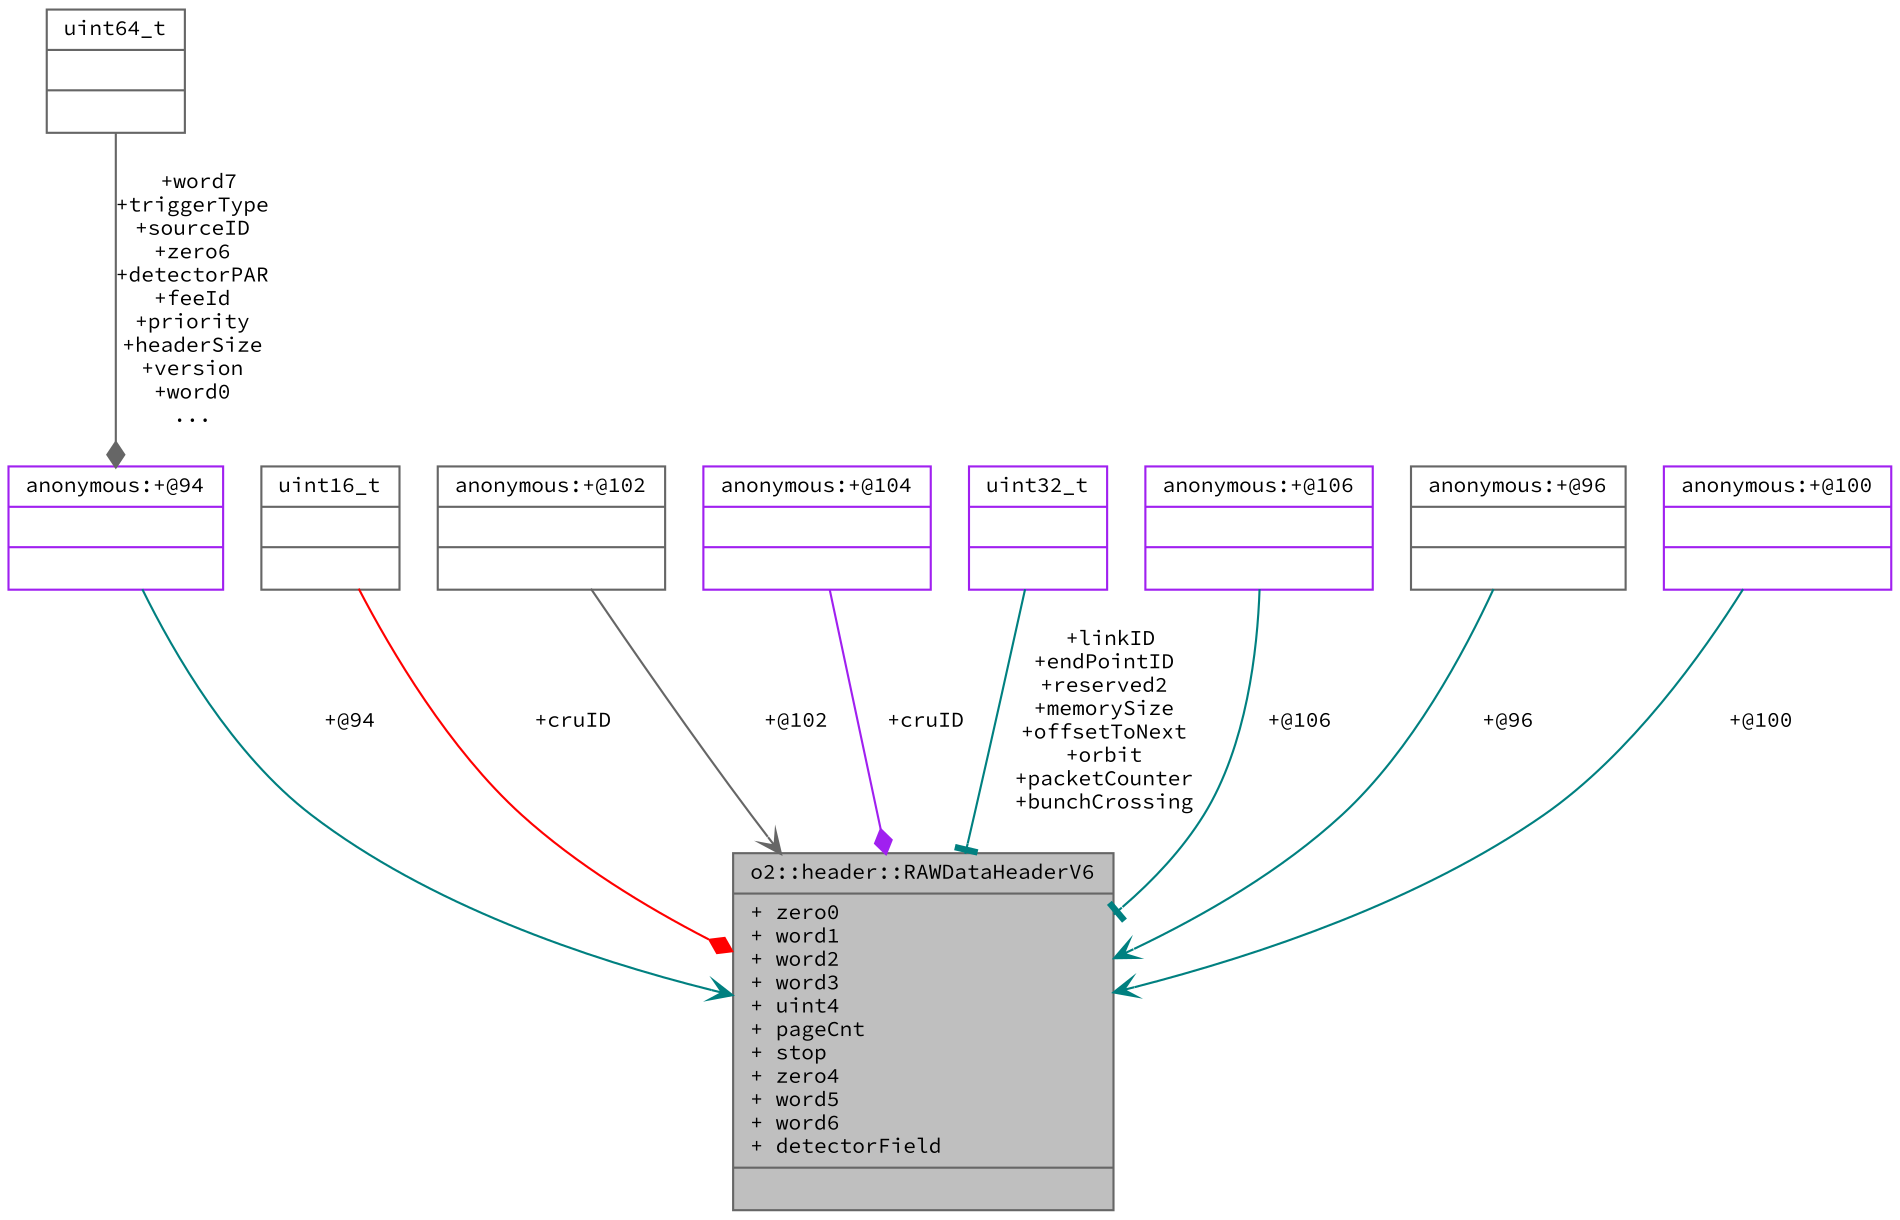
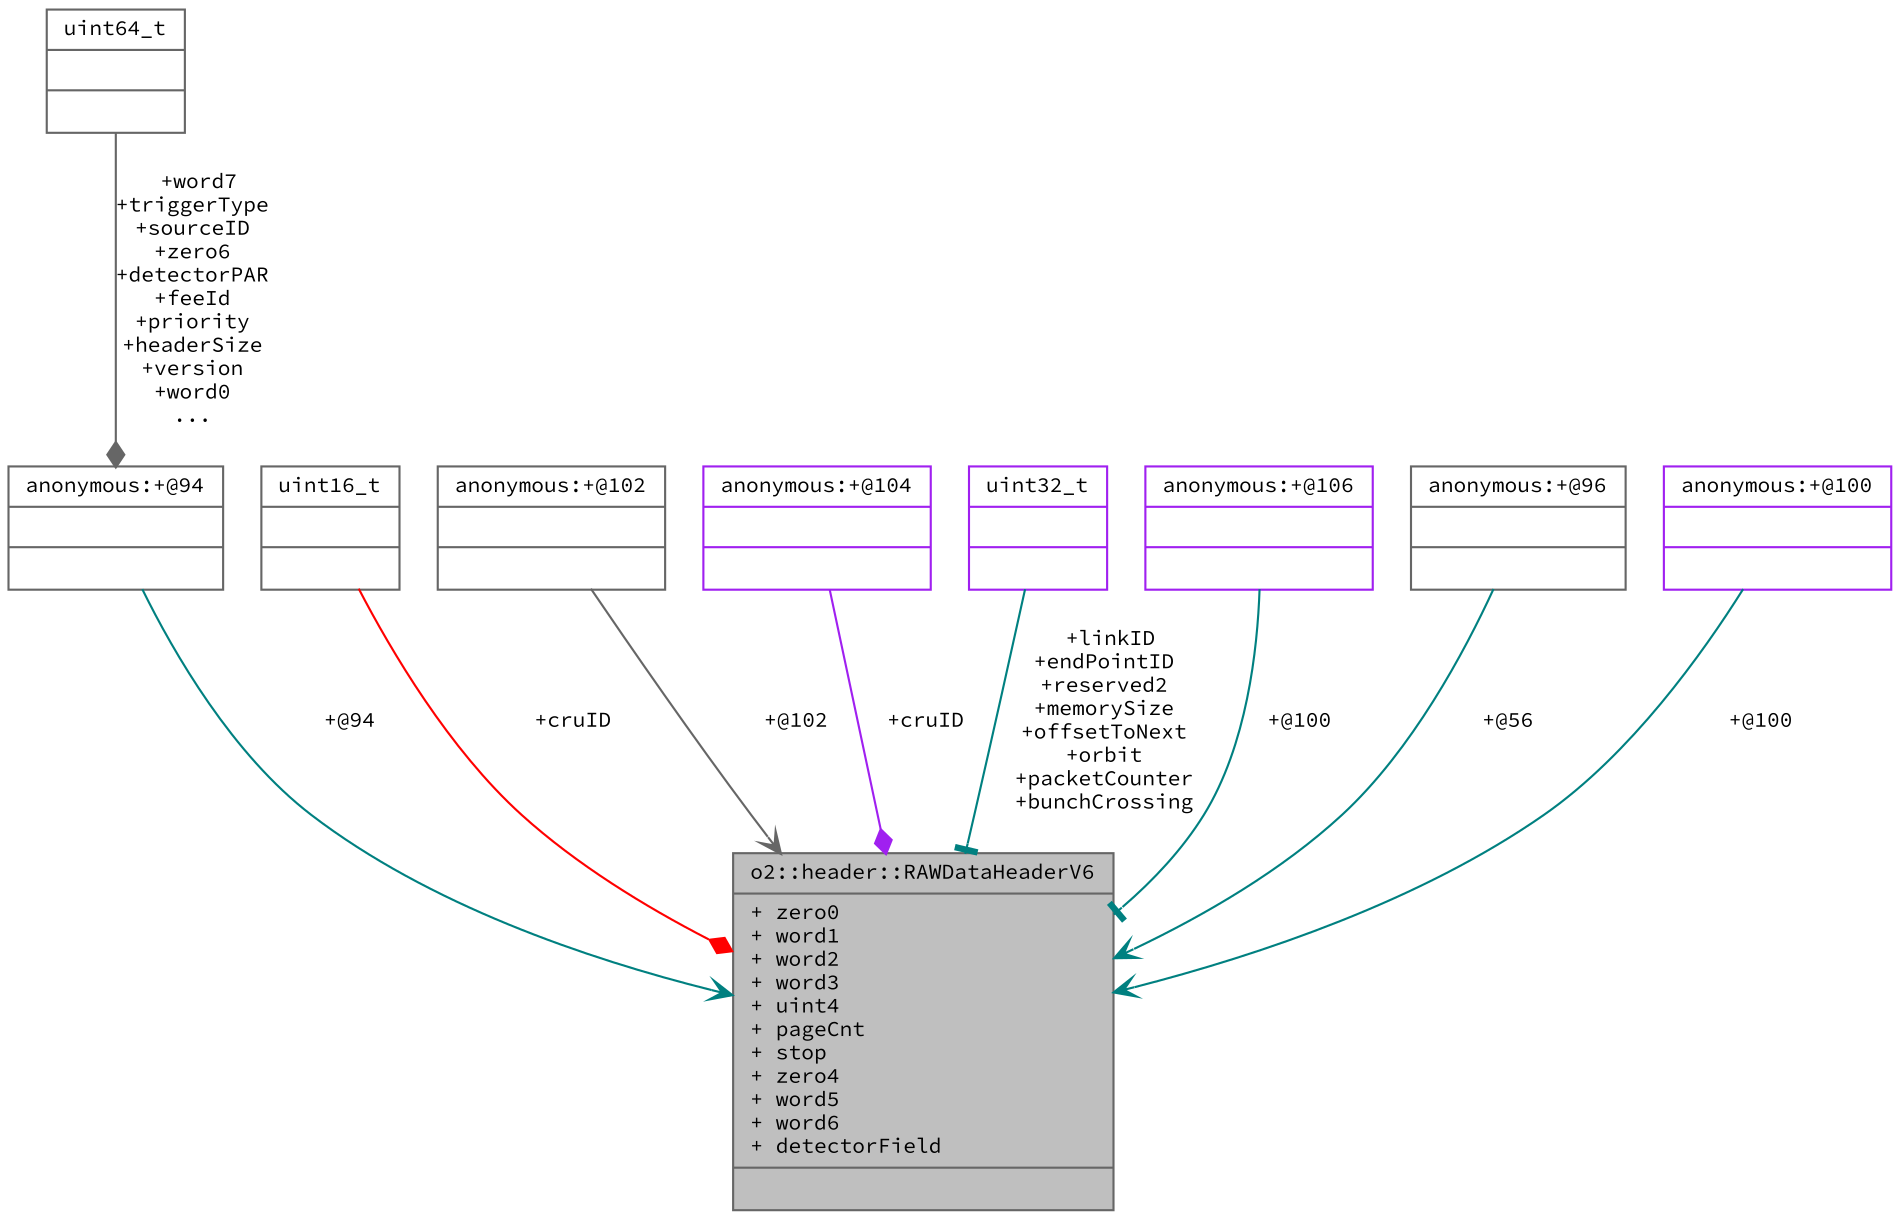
(116, 528) -> (116, 528)
(1294, 721) -> (1294, 721)
(1502, 721) -> (1502, 721)
